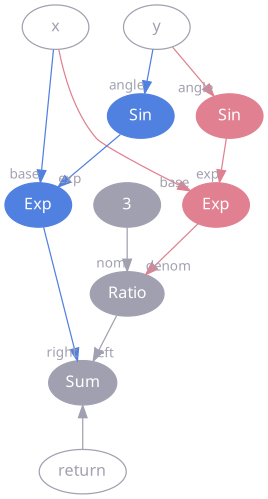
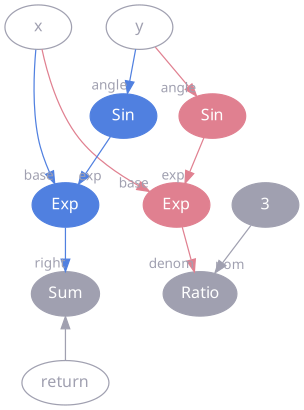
(108, 333) -> none
